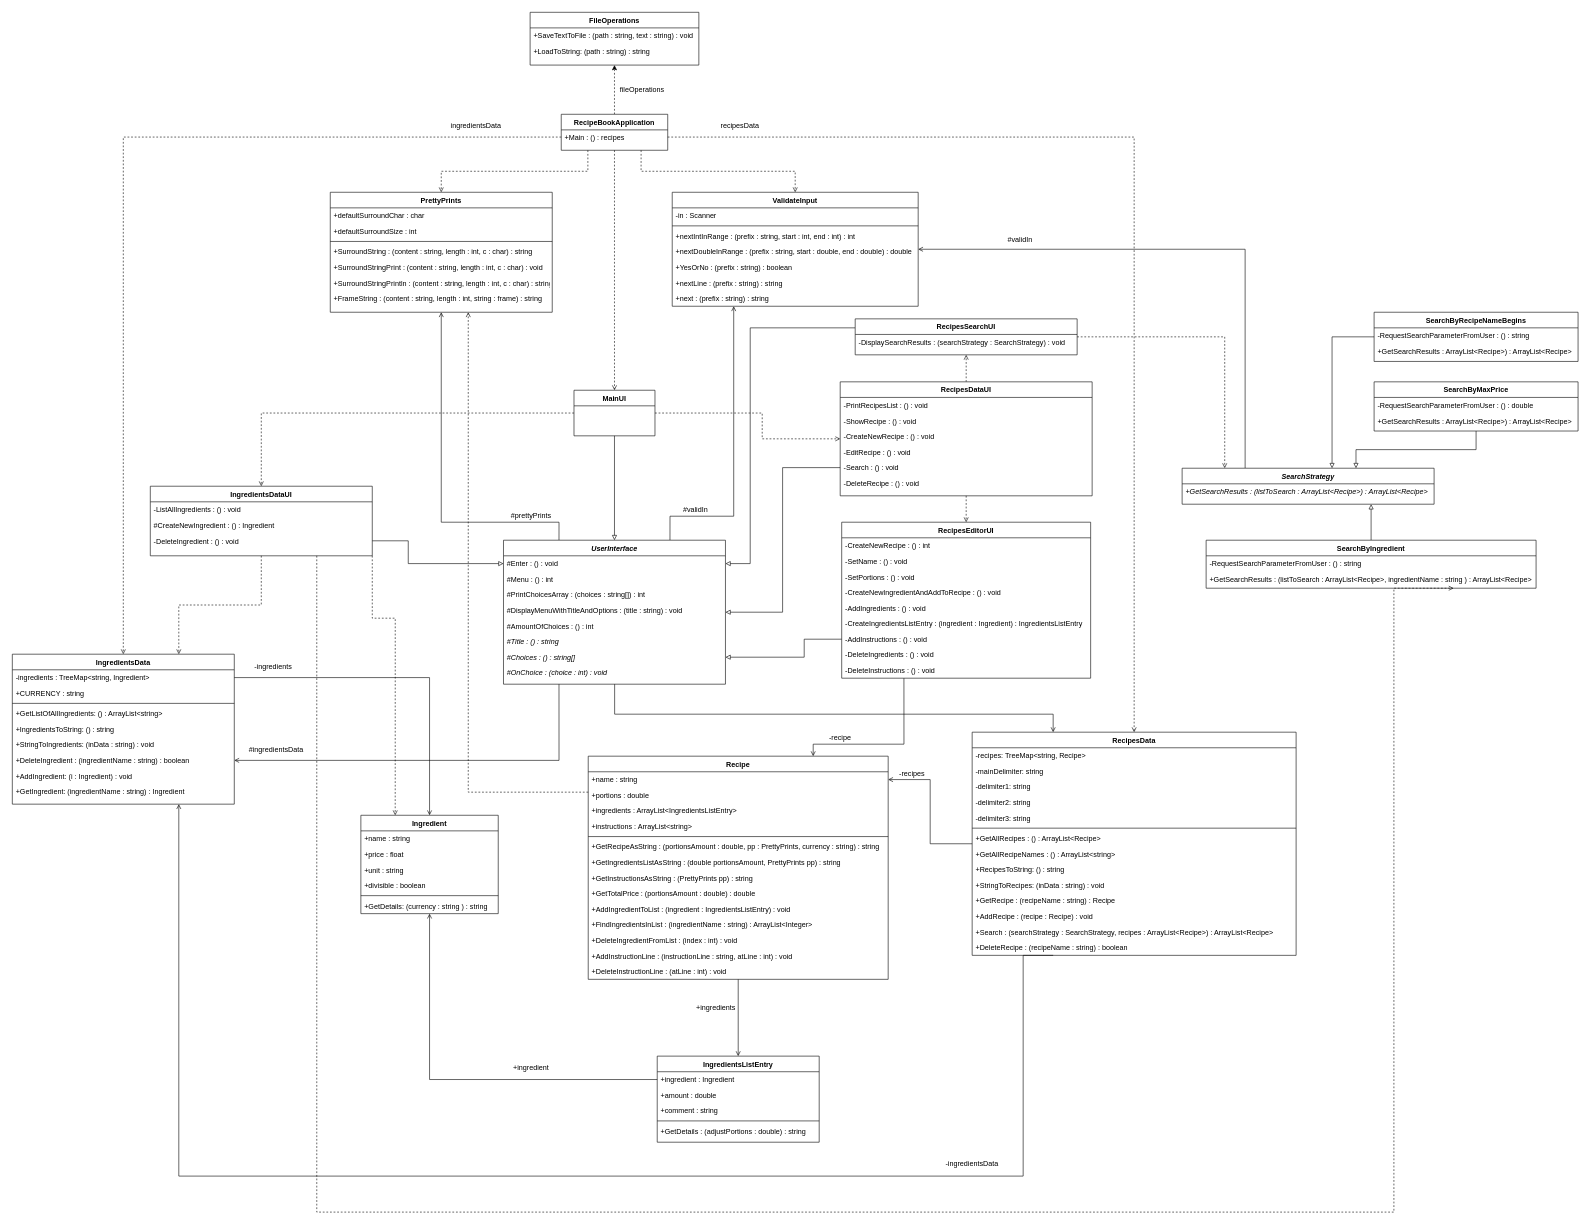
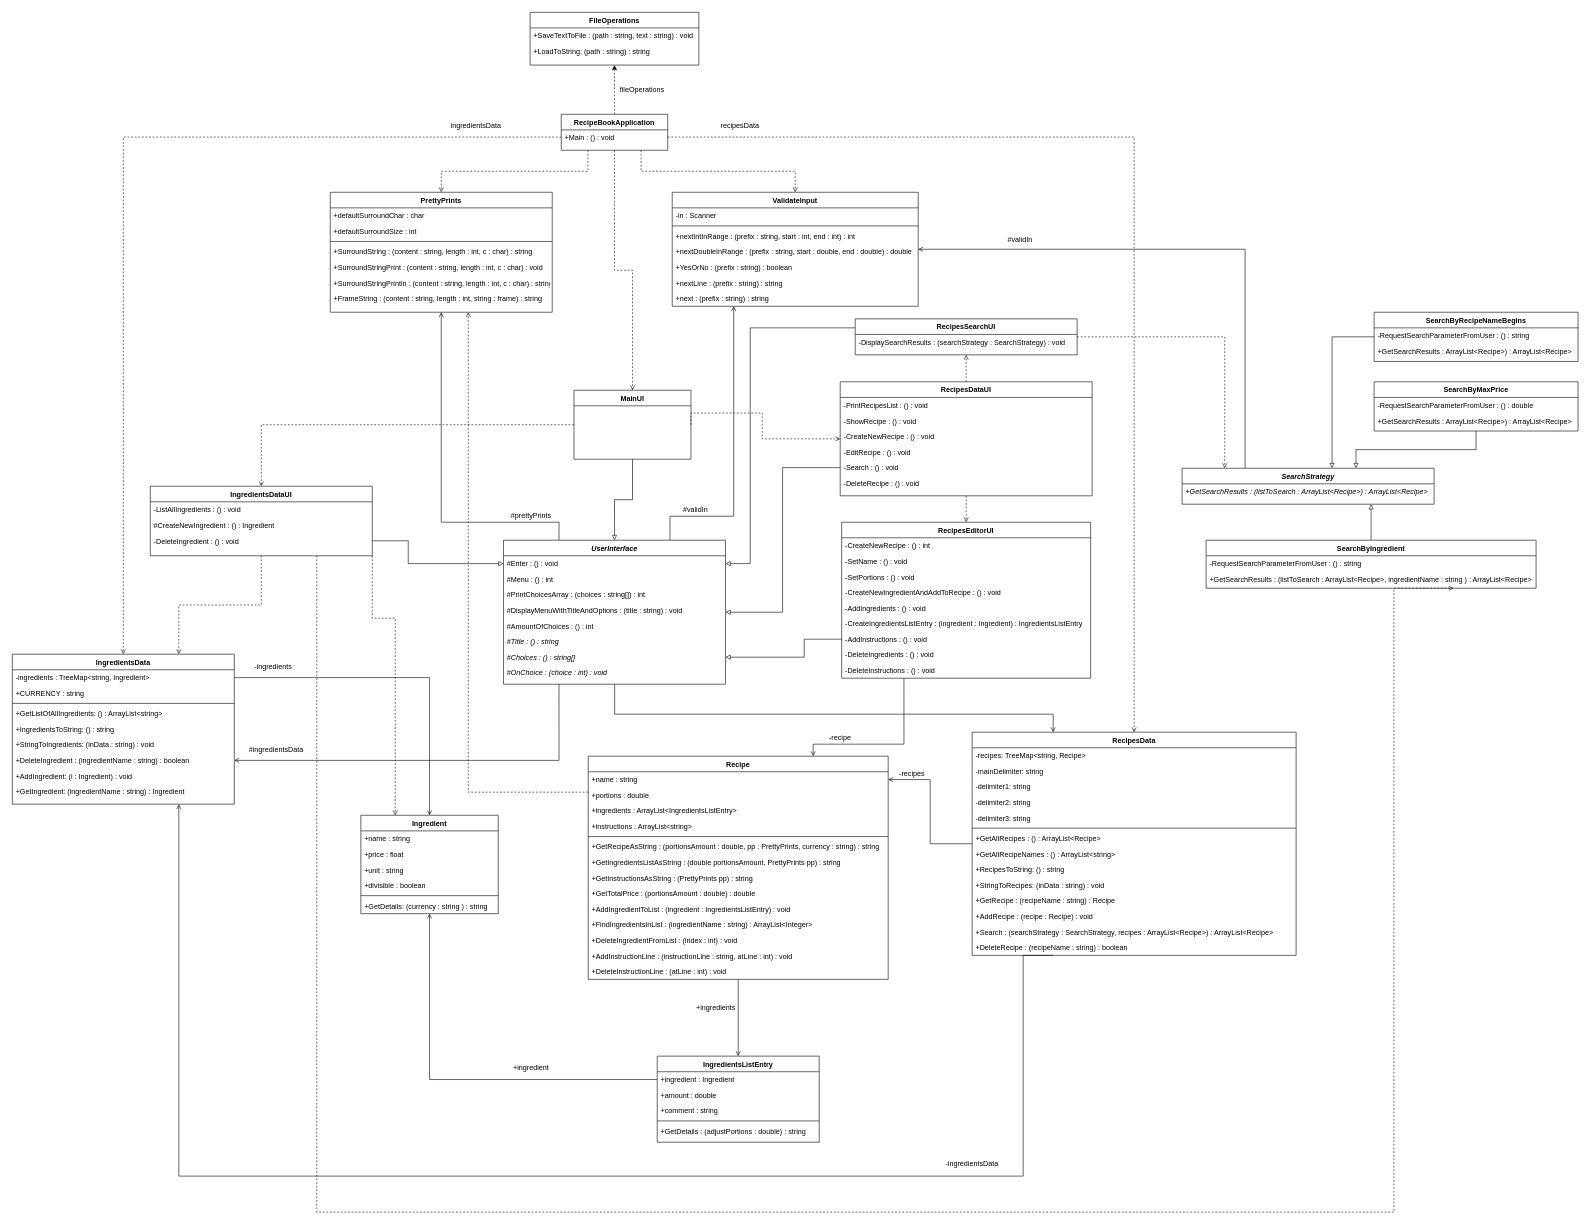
(597, 138) -> (591, 138)
(615, 413) -> (633, 425)
